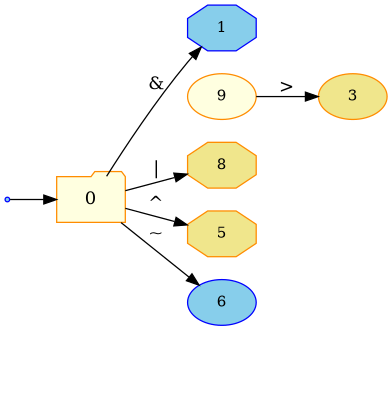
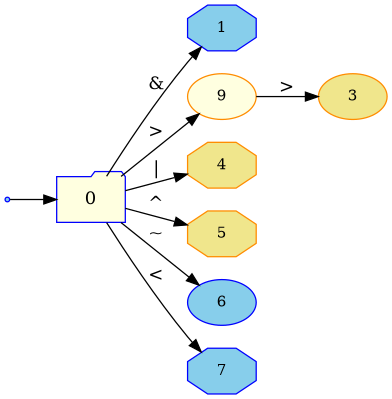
none -> (155, 149)
(222, 165) -> (222, 165)
(91, 200) -> (91, 200)
none -> (222, 371)
